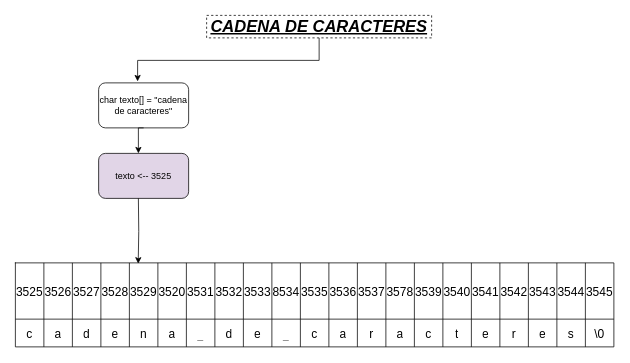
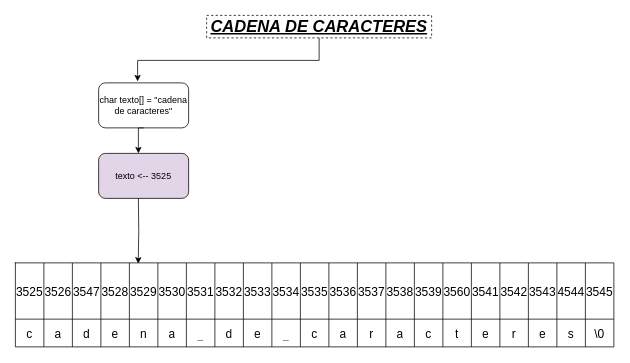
(87, 291) -> (87, 291)
(172, 291) -> (172, 291)
(286, 291) -> (286, 291)
(400, 291) -> (400, 291)
(457, 291) -> (457, 291)
(571, 291) -> (571, 291)
